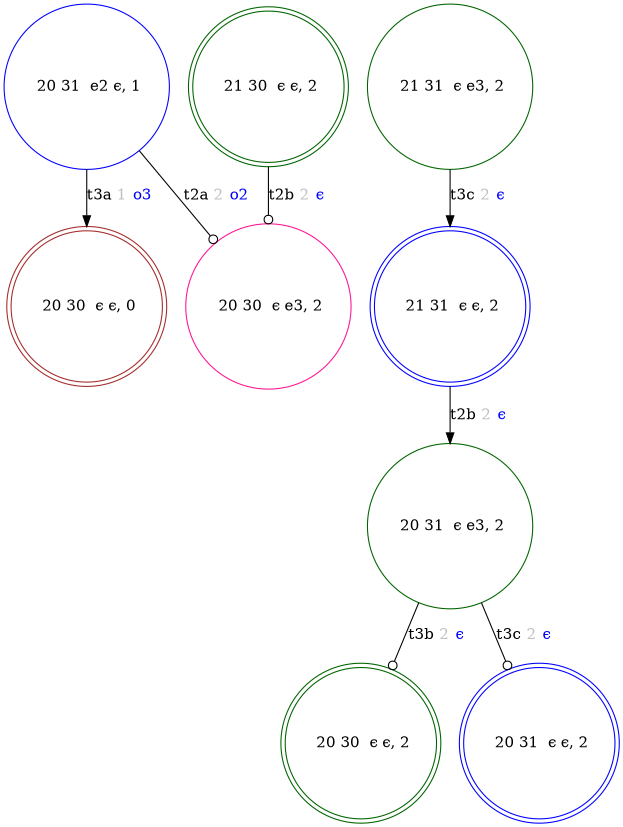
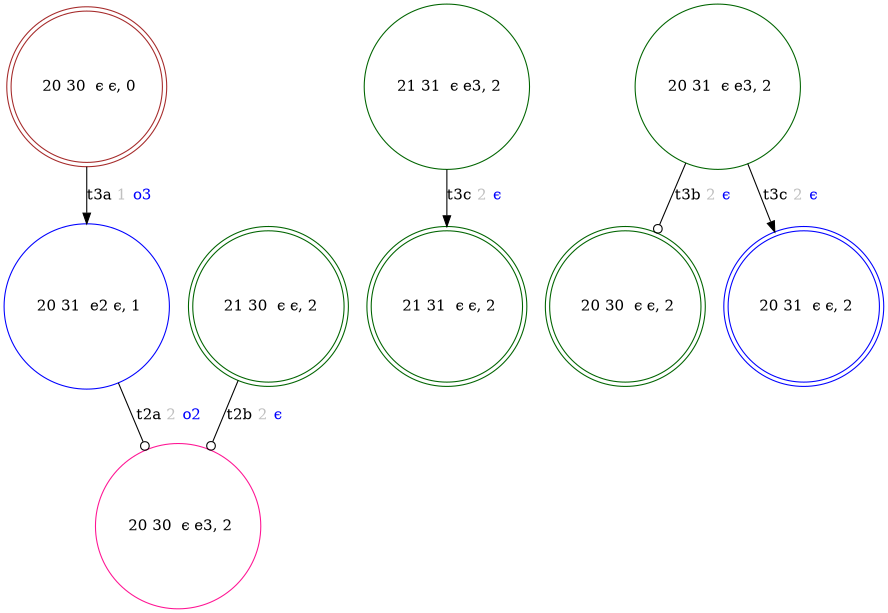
(87, 192) -> (87, 190)
(450, 306) -> (447, 306)
(450, 409) -> none
(494, 632) -> (759, 193)
